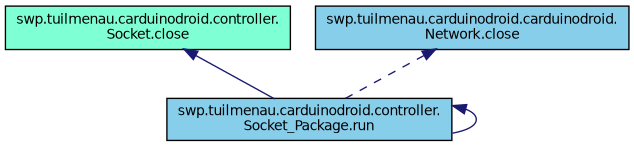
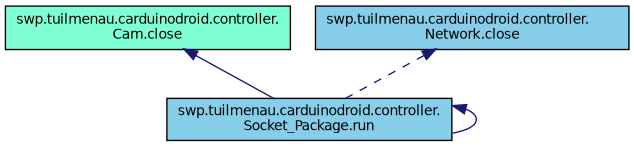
(148, 28) -> (148, 28)
(472, 28) -> (472, 28)
